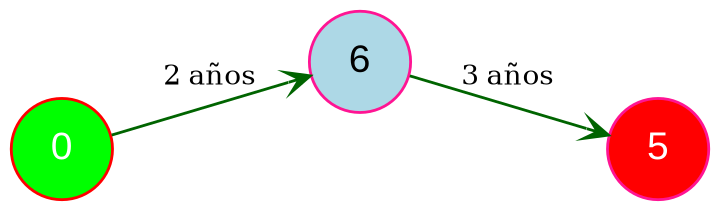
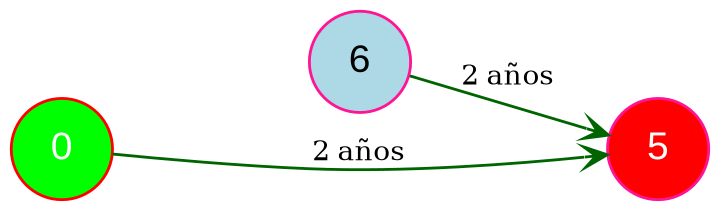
(509, 77) -> (509, 77)
(200, 109) -> (348, 170)
